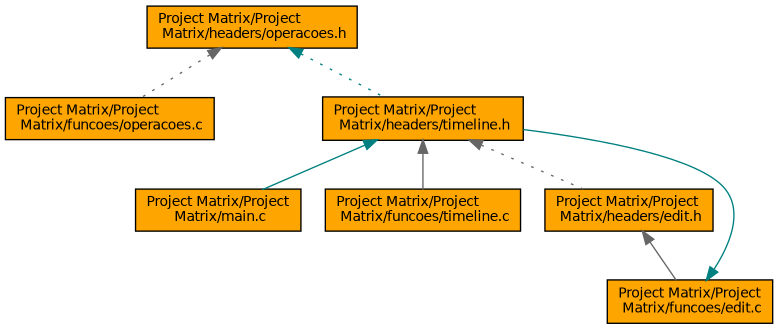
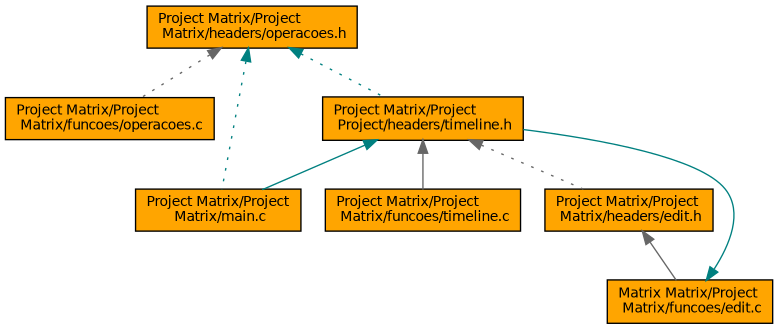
(423, 119) -> (423, 119)
none -> (234, 125)
(690, 302) -> (690, 302)
